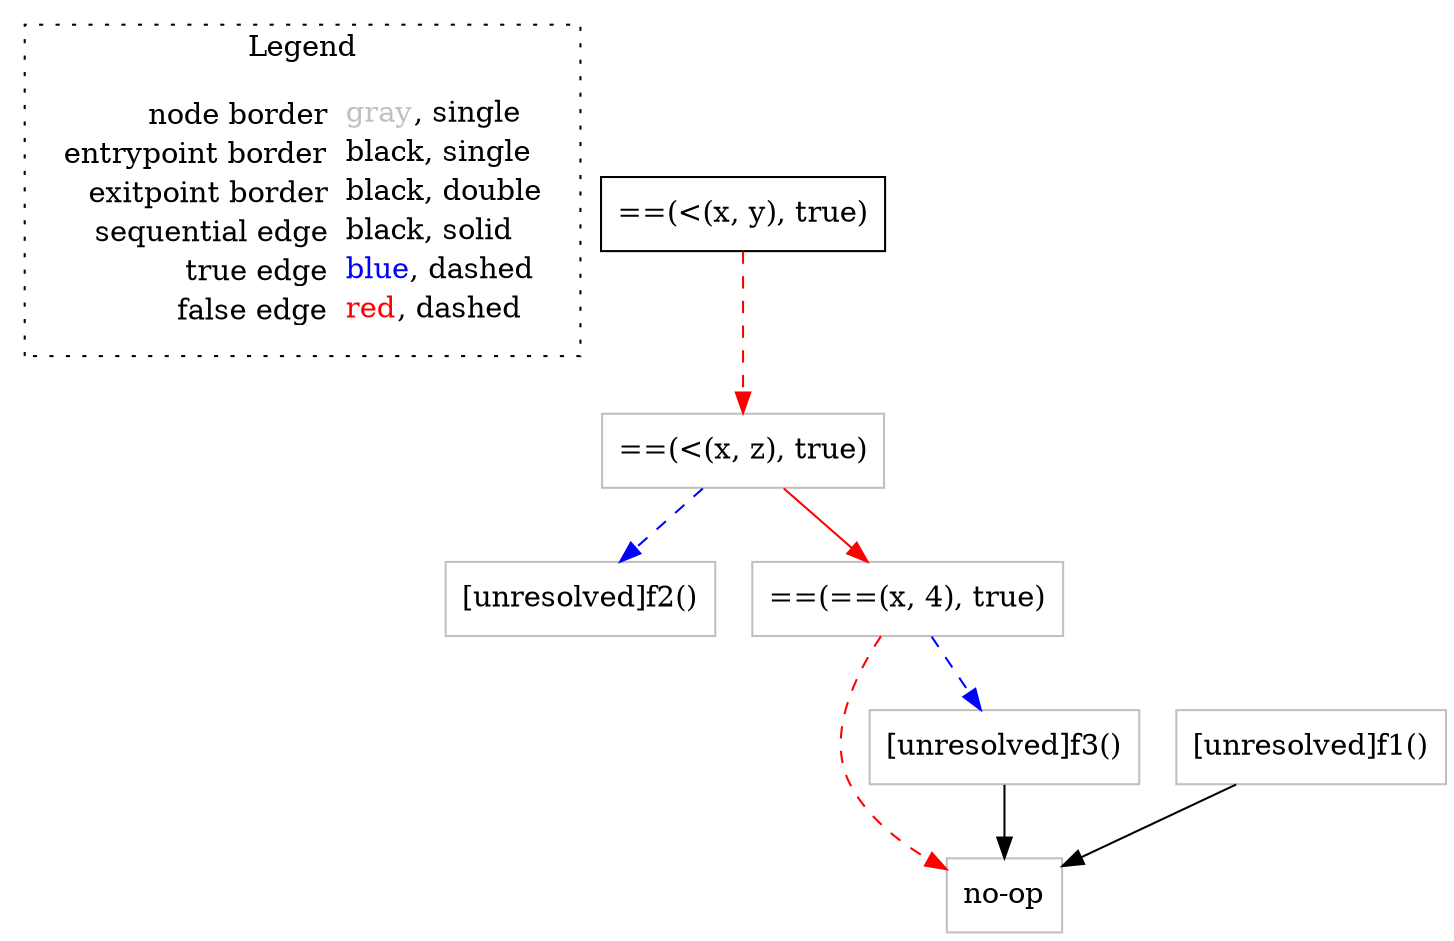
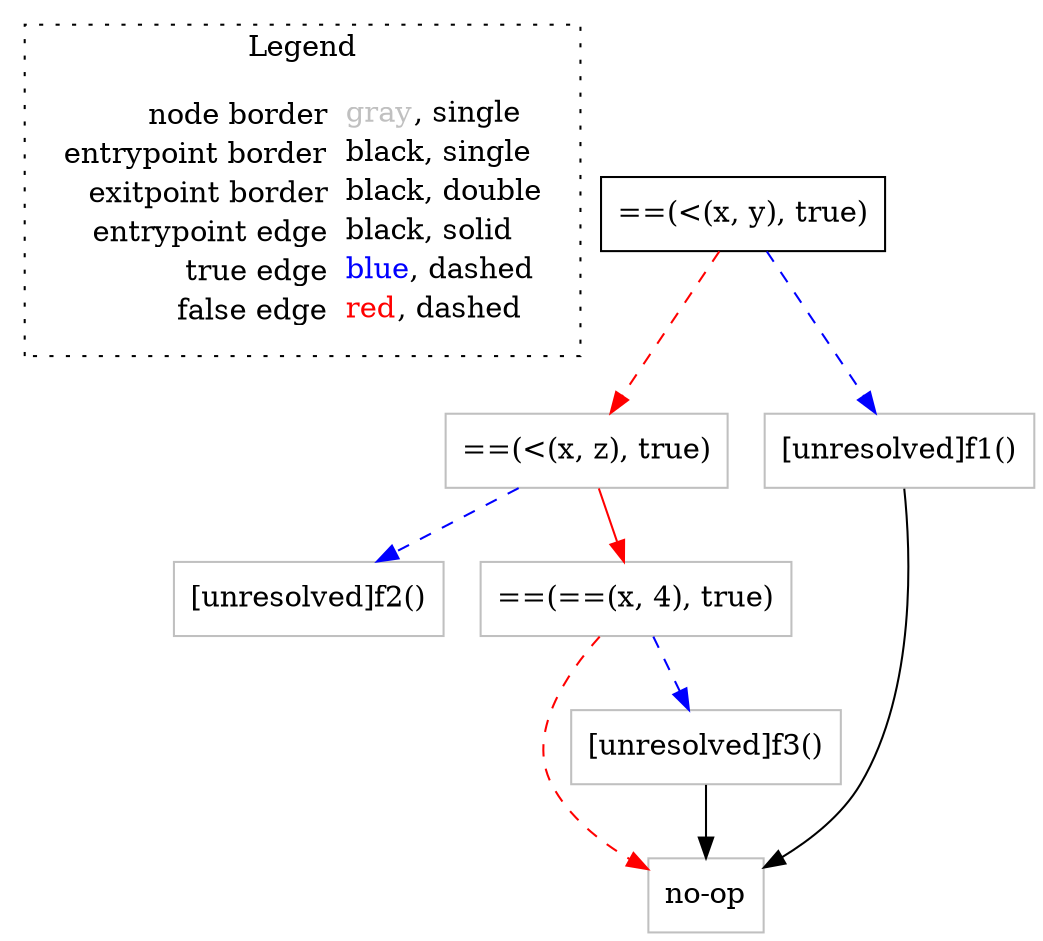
(216, 233) -> (215, 233)
none -> (815, 324)
